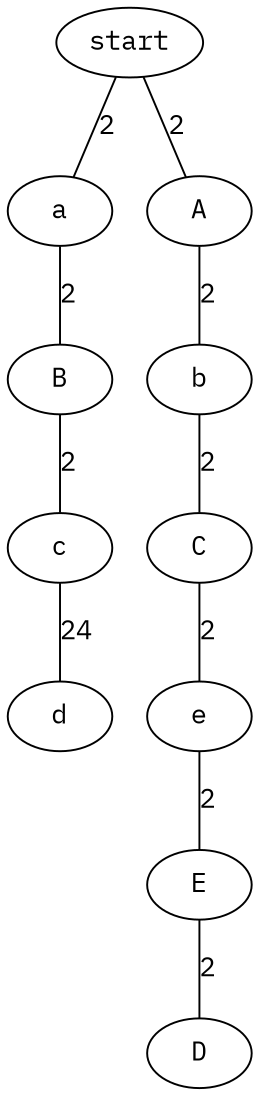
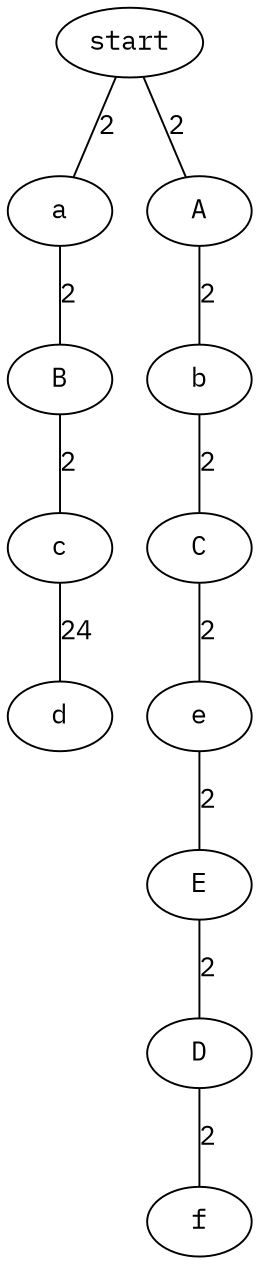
none -> (199, 1222)
